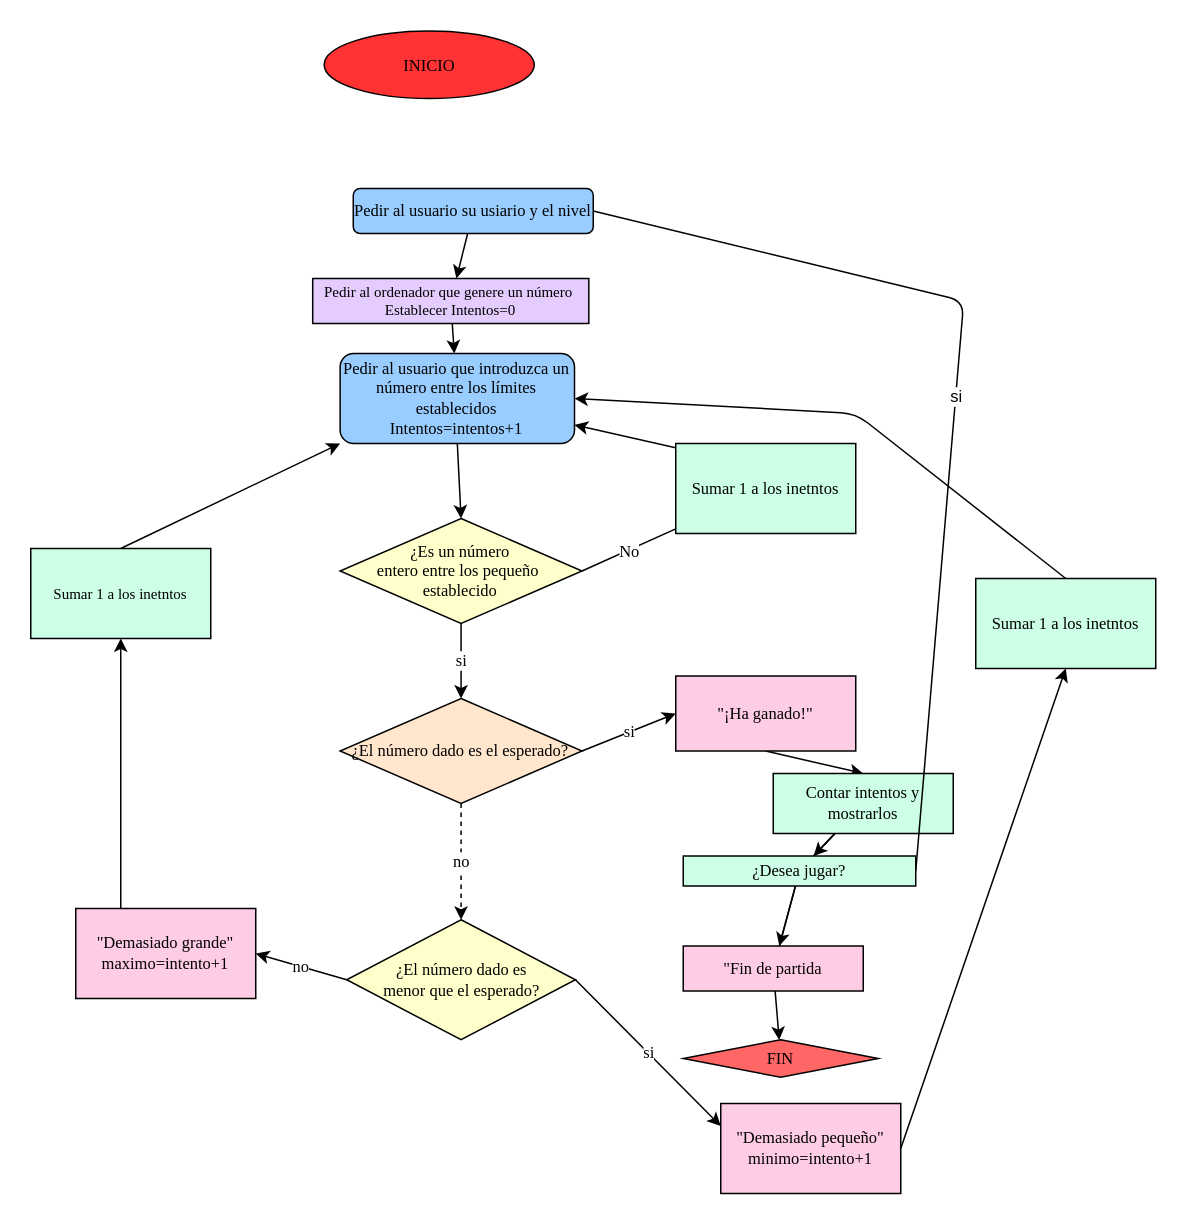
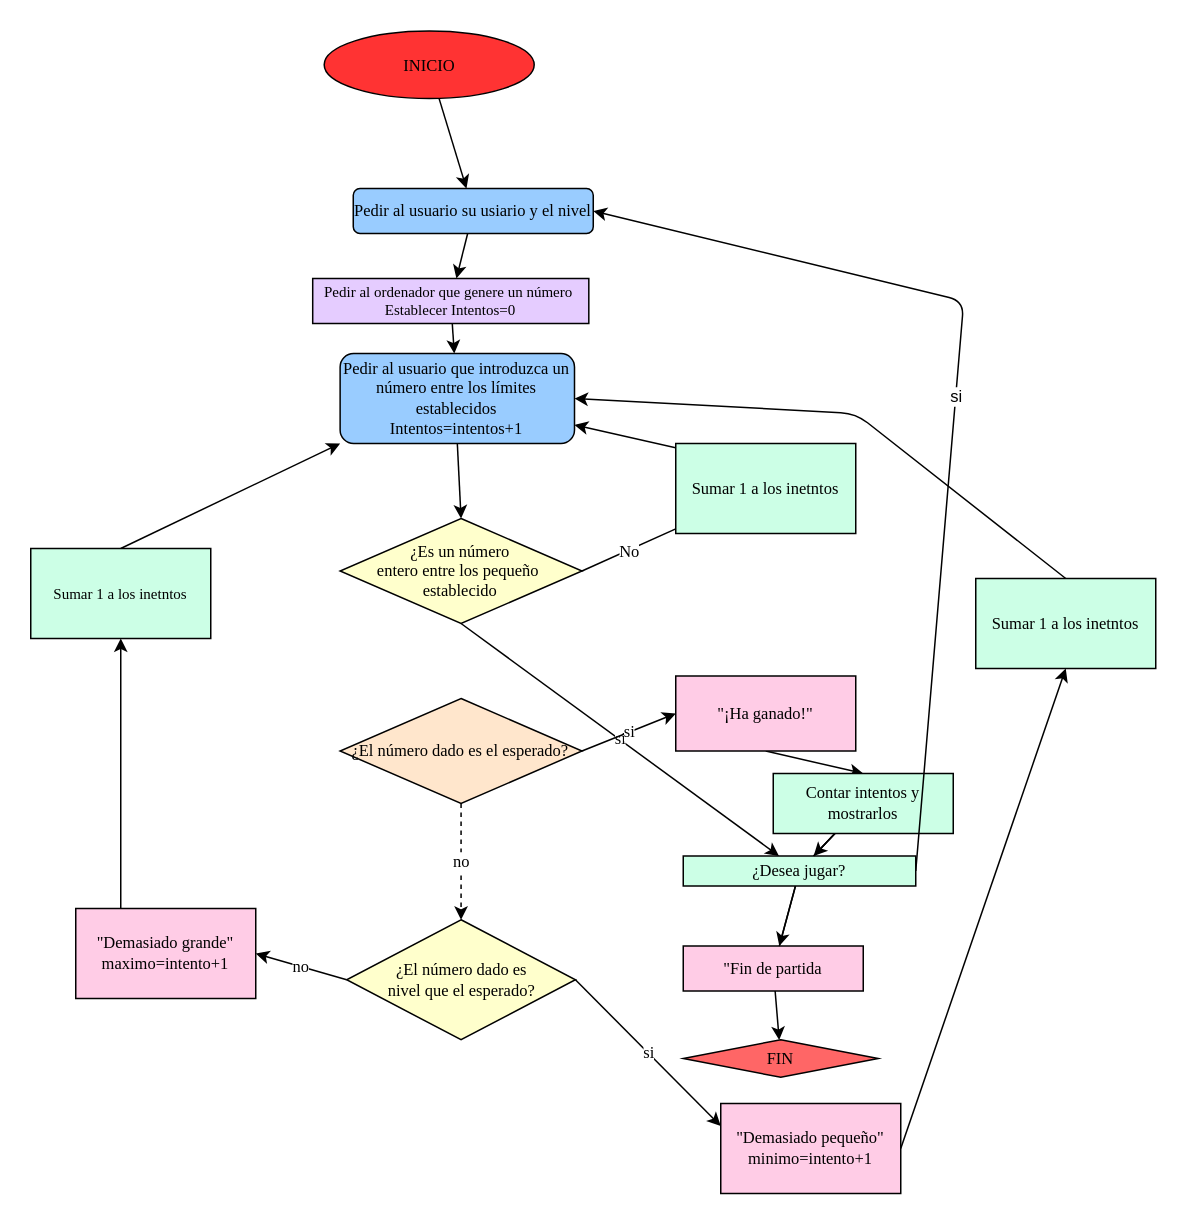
none -> (451, 139)
(599, 212) -> (604, 213)
(461, 656) -> (615, 735)
(462, 980) -> (462, 980)
